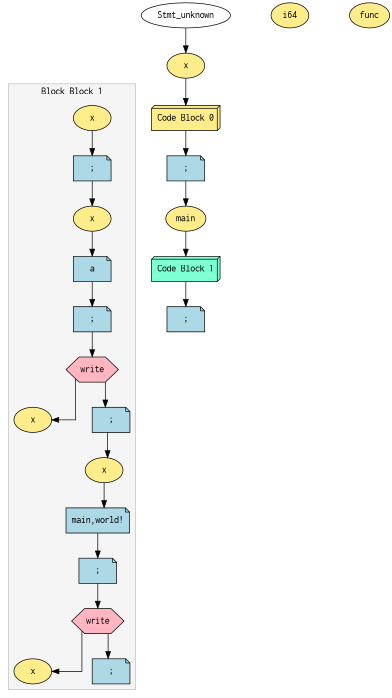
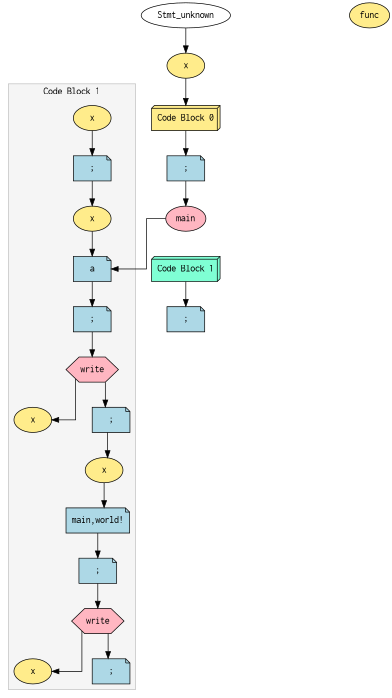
(290, 15) -> none
(72, 92) -> (72, 92)
(186, 219) -> (186, 219)
(186, 240) -> (146, 248)
